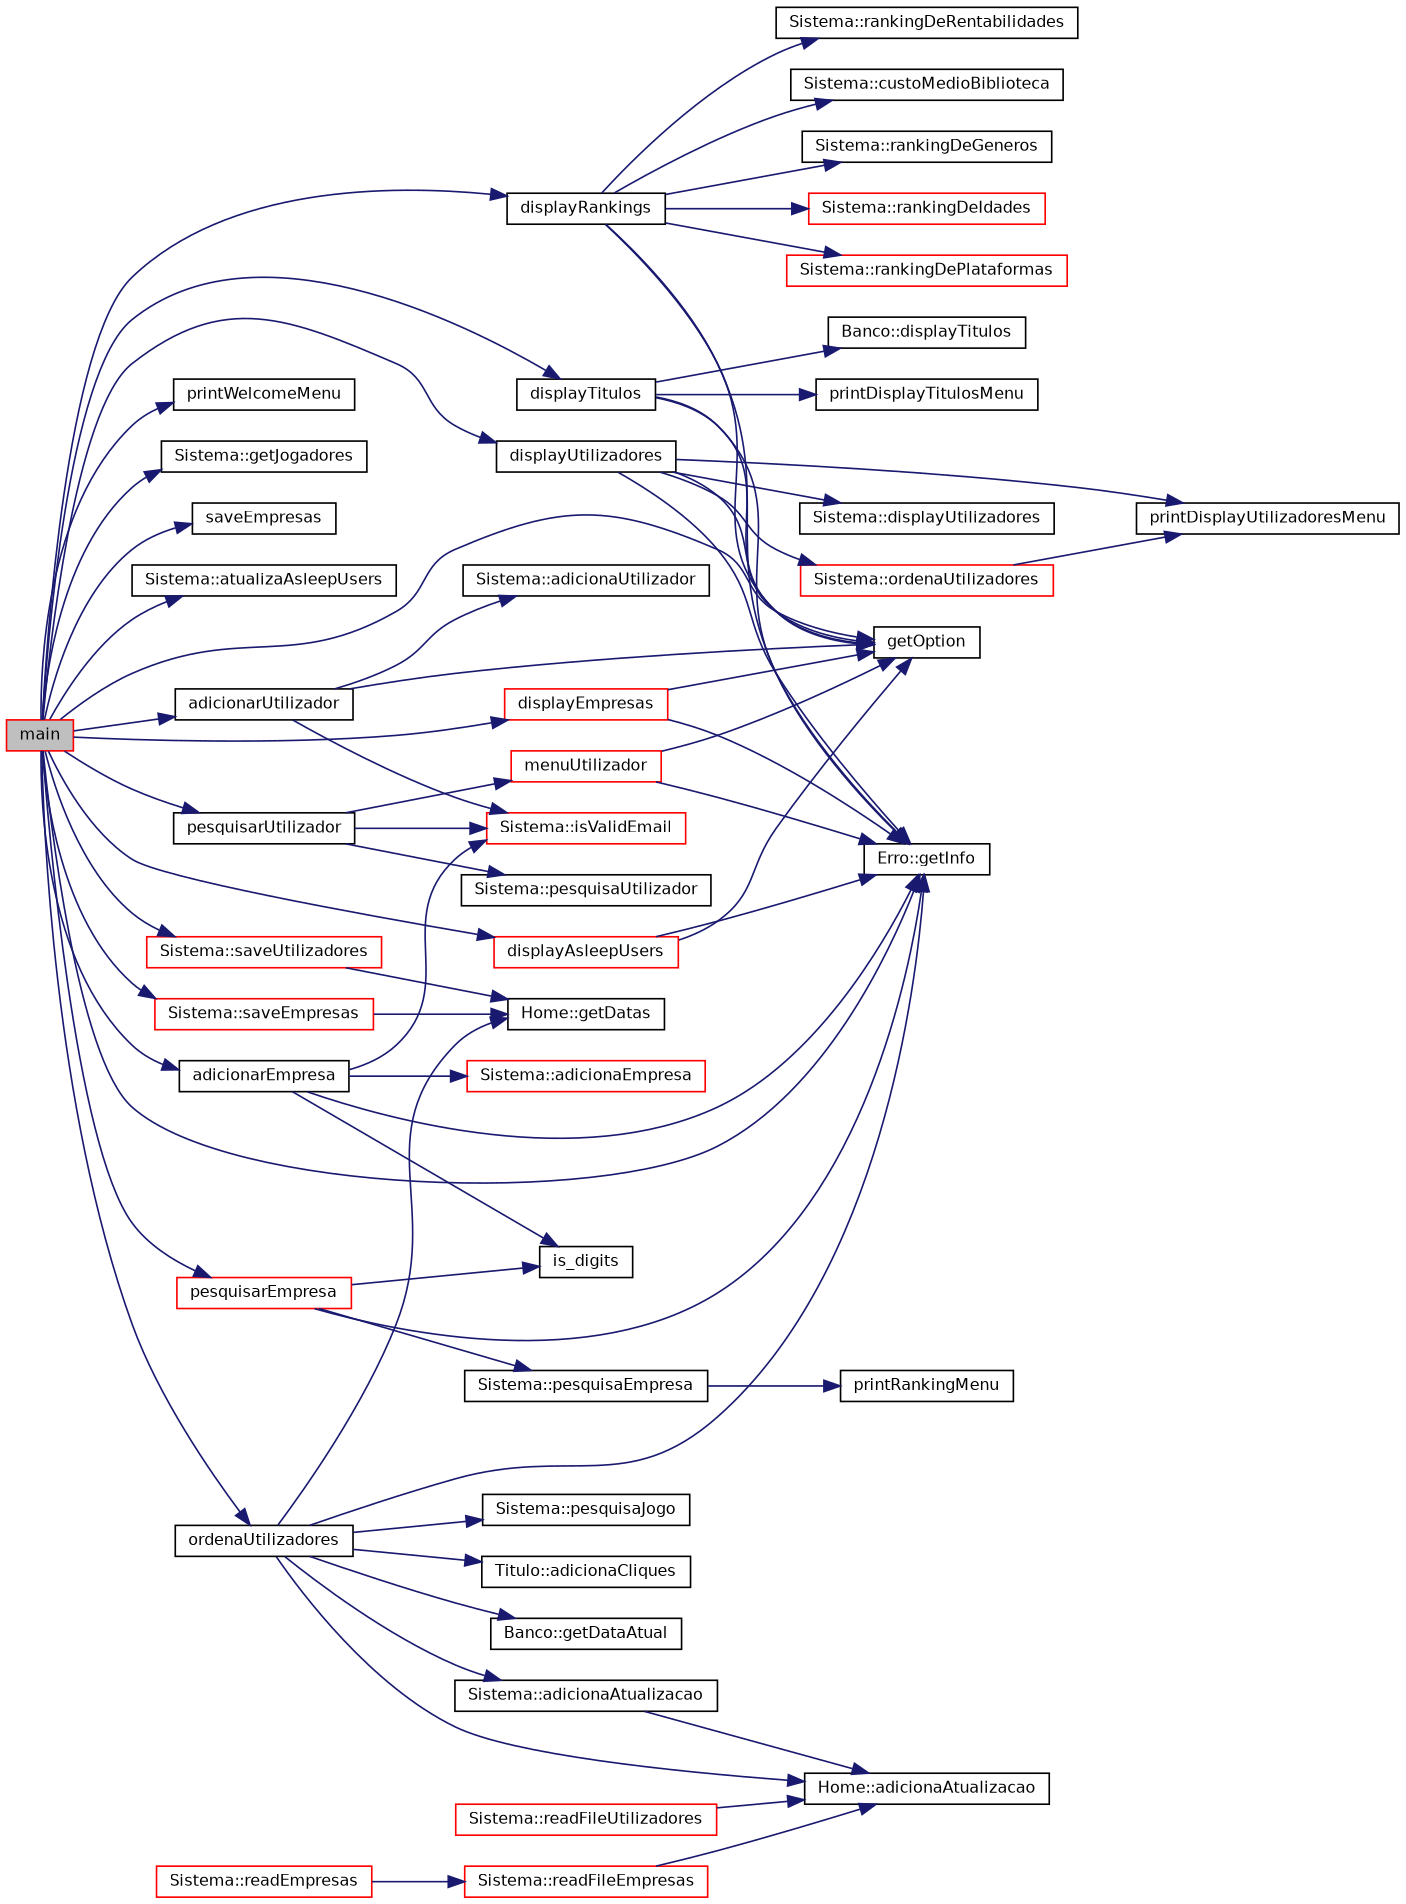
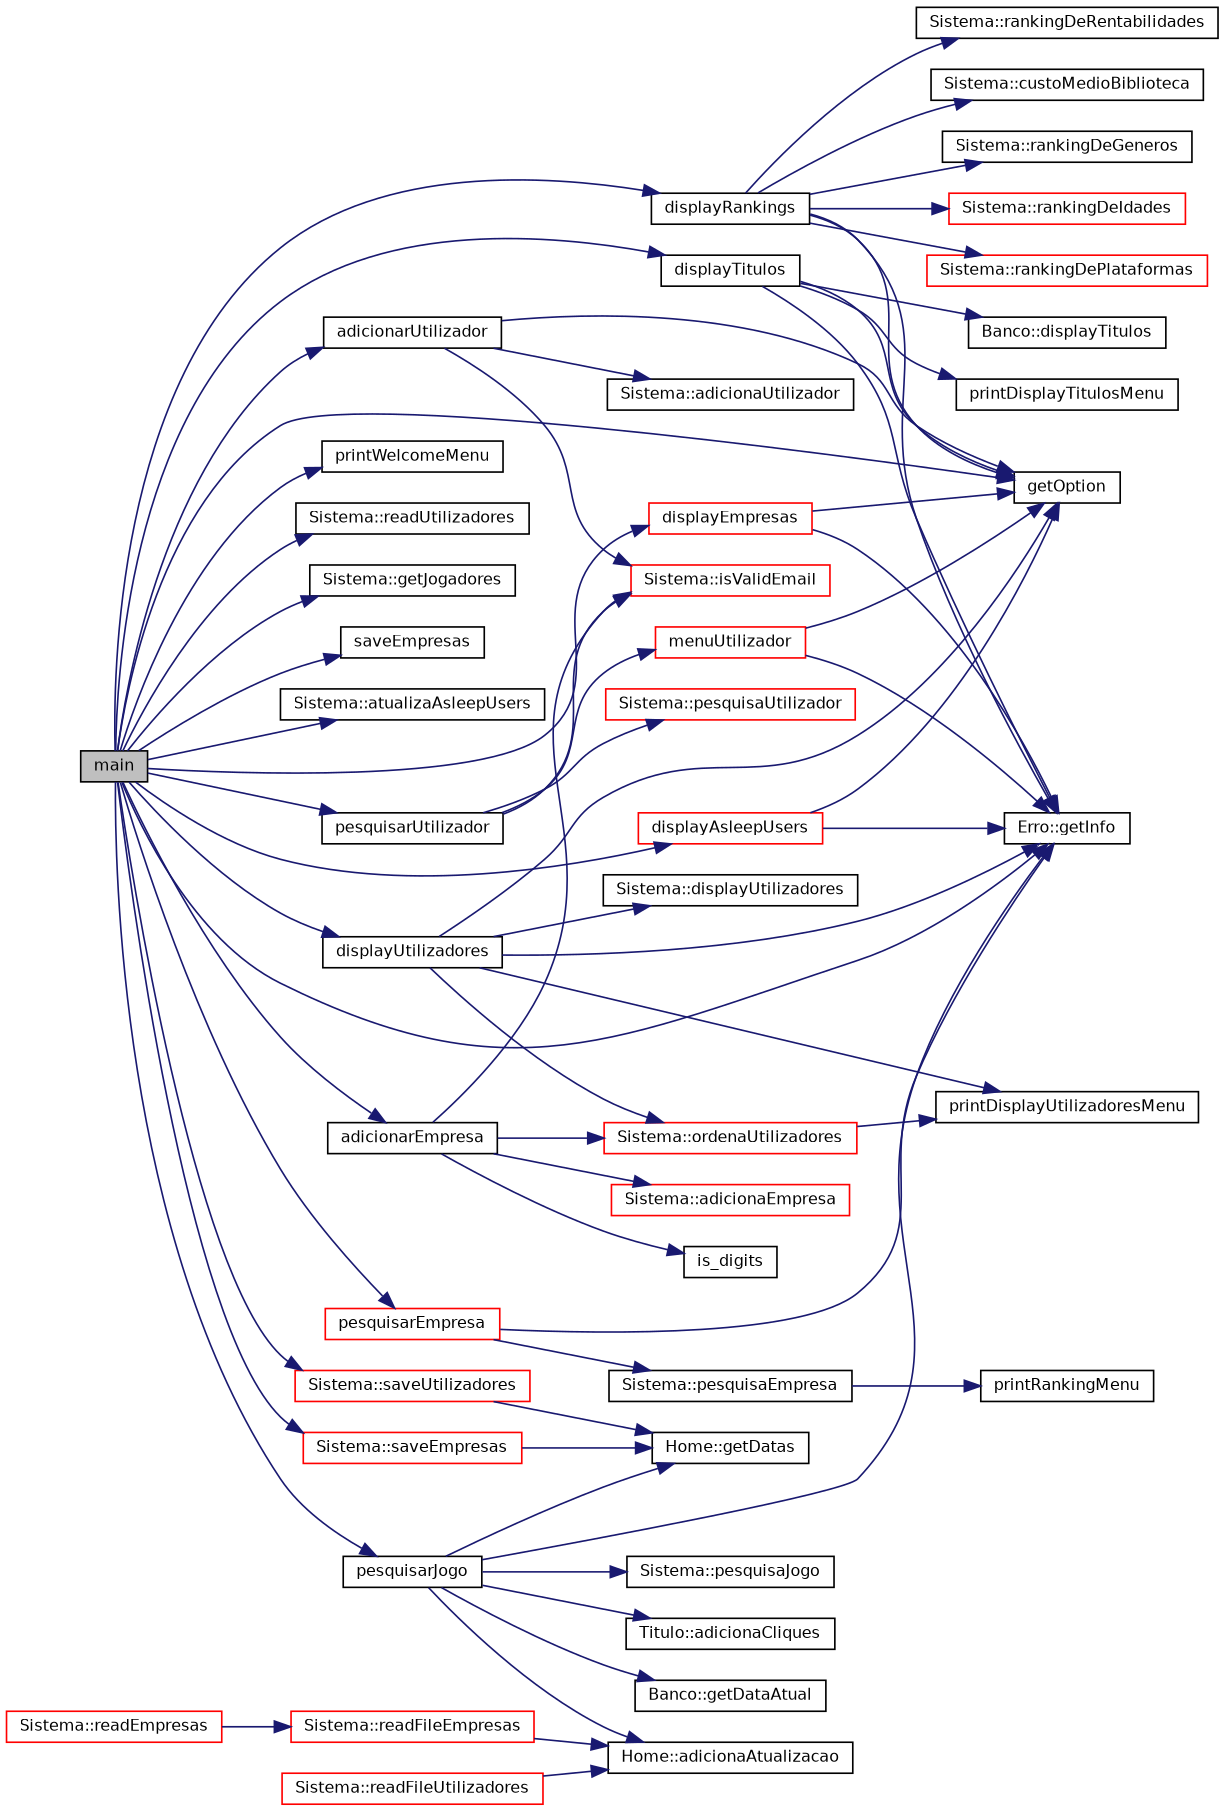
none -> (413, 519)
(40, 735) -> (114, 766)
(586, 890) -> (730, 704)
(659, 1127) -> (543, 1138)
(437, 1276) -> none
(264, 1541) -> (413, 1572)
(586, 1696) -> none
